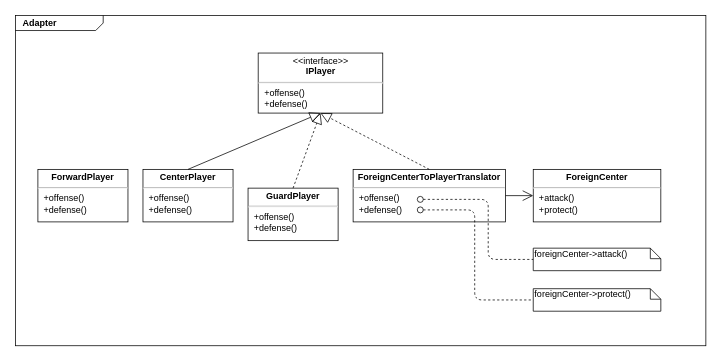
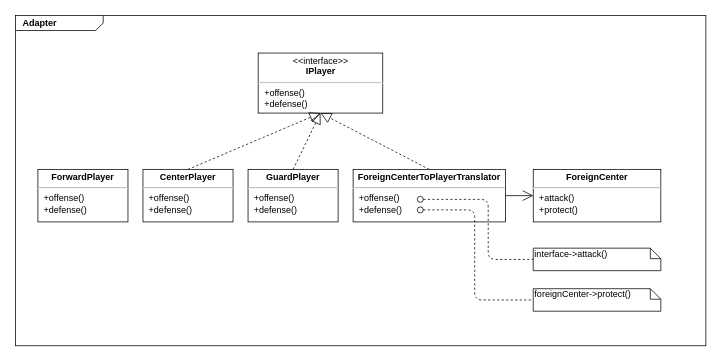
(249, 143) -> (249, 143)
(293, 214) -> (293, 195)
(591, 254) -> (581, 254)
